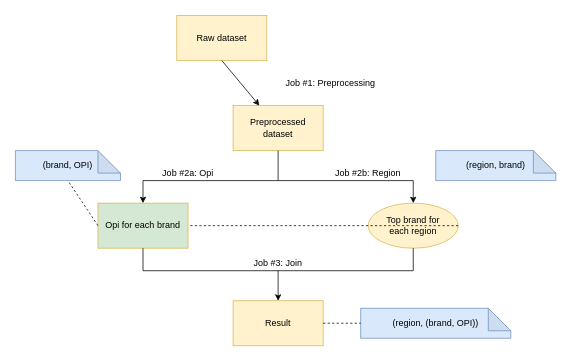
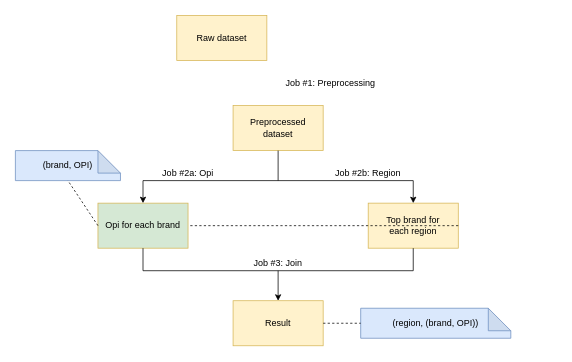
(239, 81) -> none
(495, 165) -> none
(413, 225) -> (413, 225)
